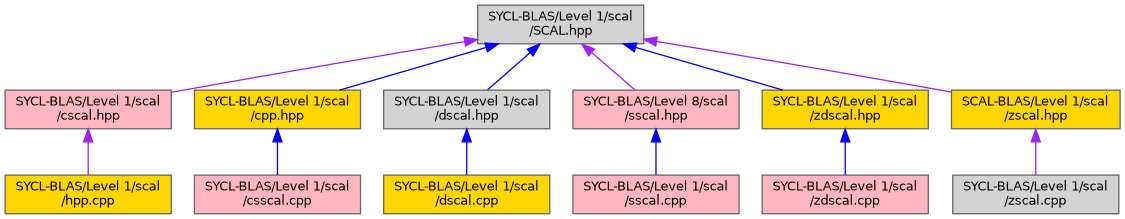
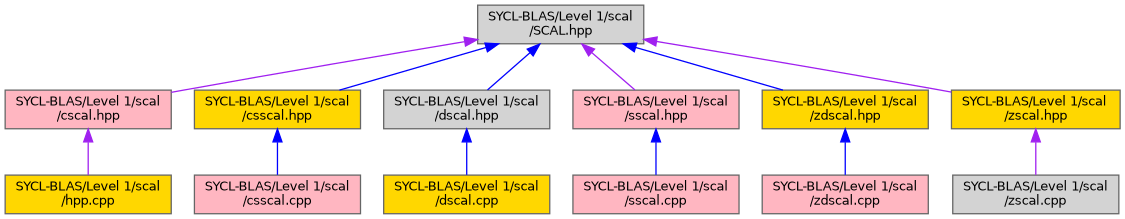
(277, 109) -> (277, 109)
(656, 109) -> (656, 109)
(1036, 109) -> (1036, 109)
